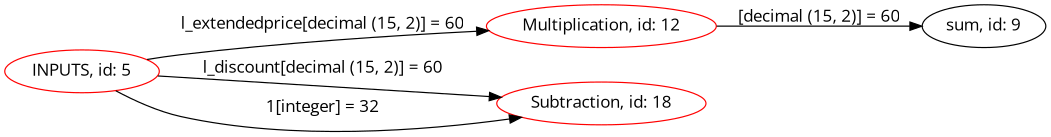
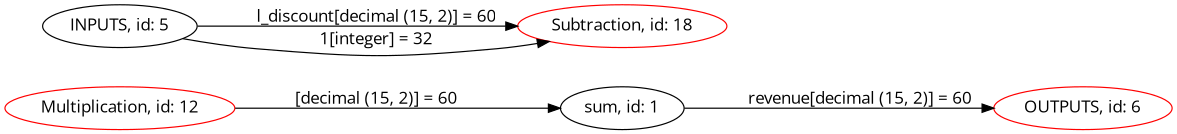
(984, 26) -> (622, 108)
(311, 42) -> none
(82, 71) -> (120, 26)
none -> (1083, 108)
